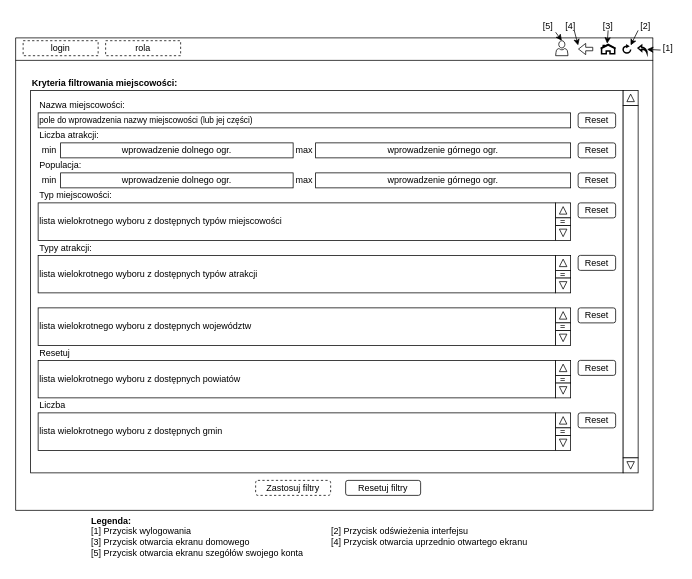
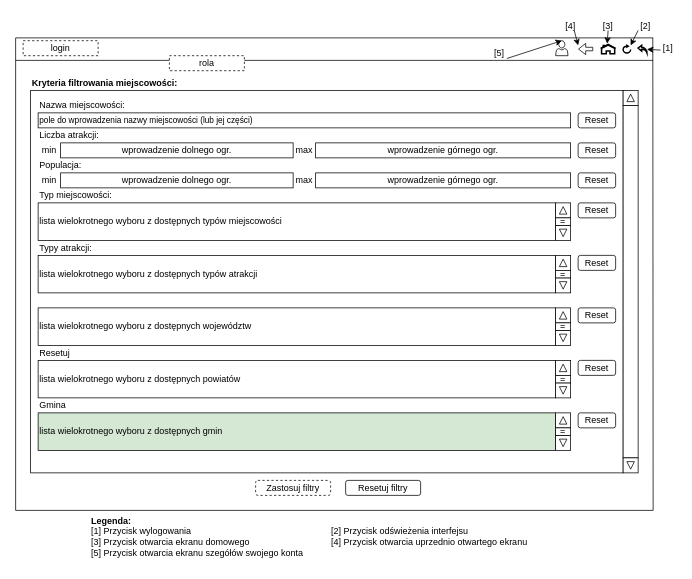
(548, 27) -> (499, 53)
(143, 48) -> (207, 63)
(53, 405) -> (51, 405)
(297, 432) -> (297, 432)
